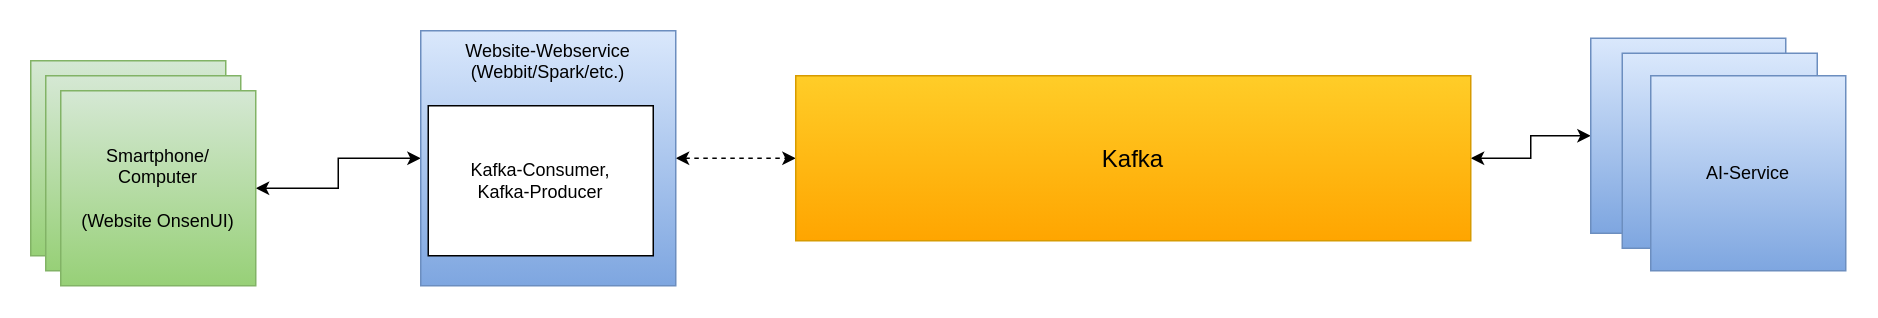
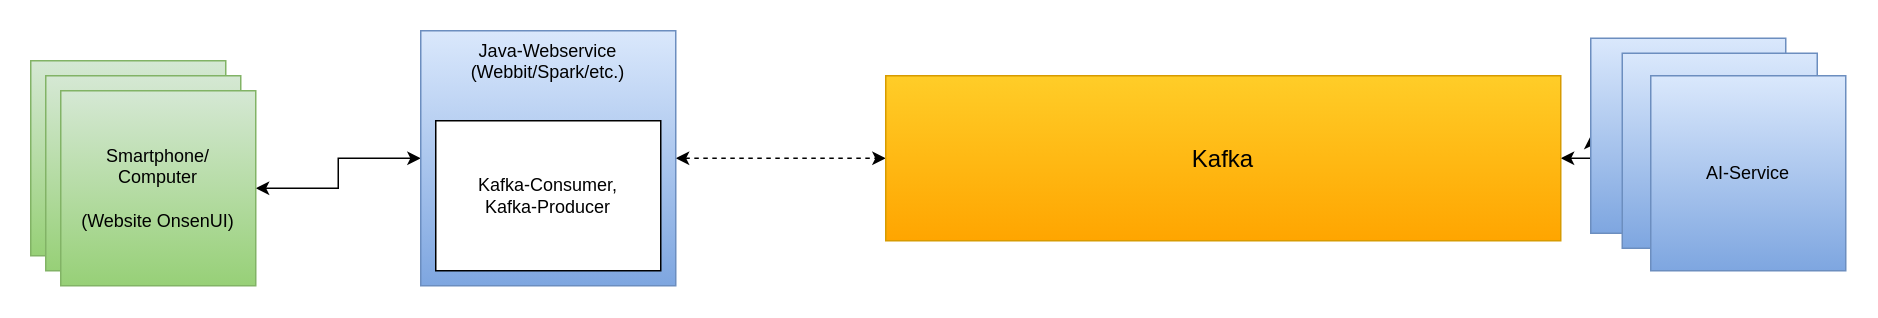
(548, 63) -> (548, 63)
(1133, 158) -> (1223, 158)
(541, 181) -> (548, 196)
